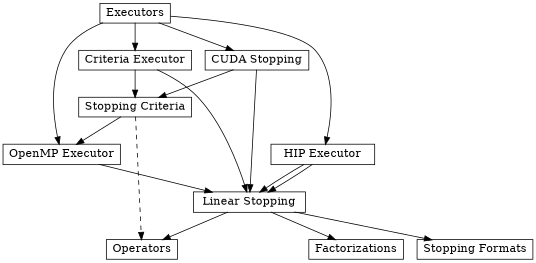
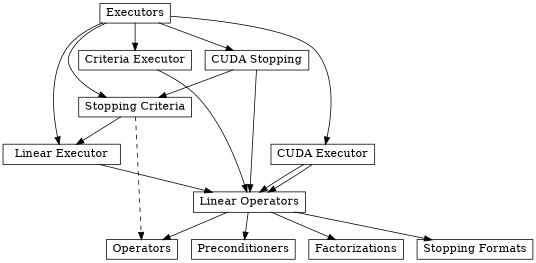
(135, 80) -> (69, 56)
(62, 154) -> (62, 154)
(323, 154) -> (323, 154)
(249, 202) -> (249, 202)
none -> (243, 249)
